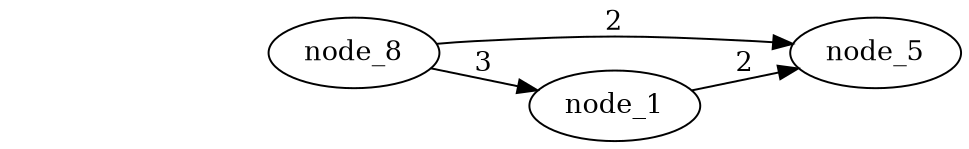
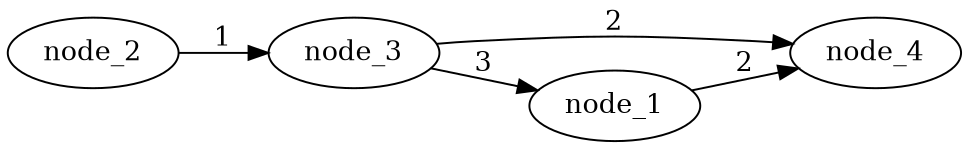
none -> (93, 53)
(354, 53) -> (354, 53)
(876, 53) -> (876, 53)
